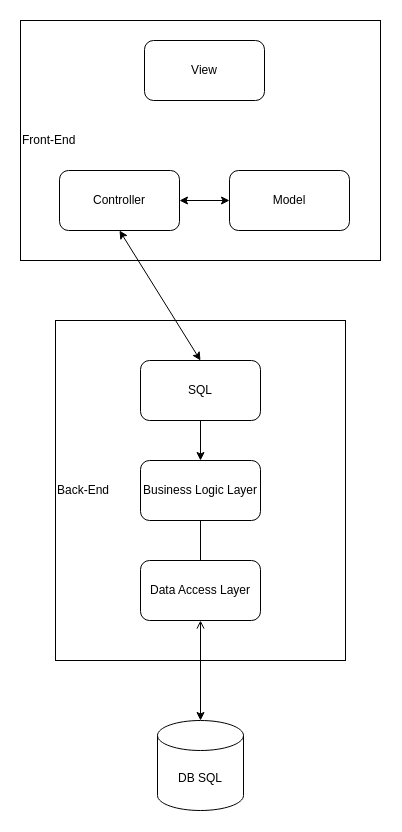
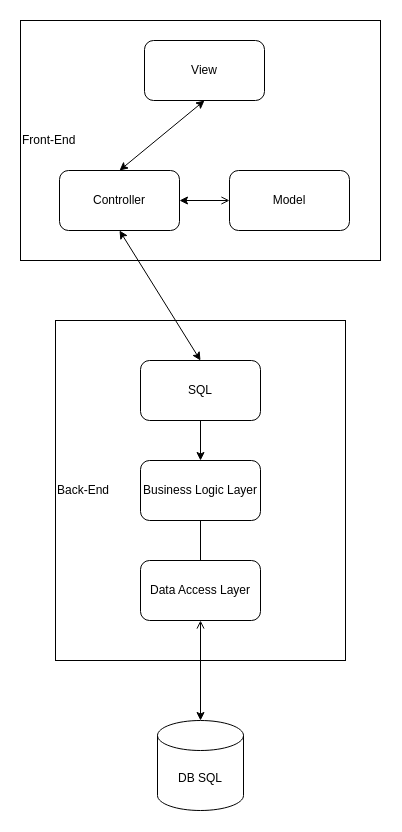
none -> (162, 136)
(221, 201) -> (223, 201)
